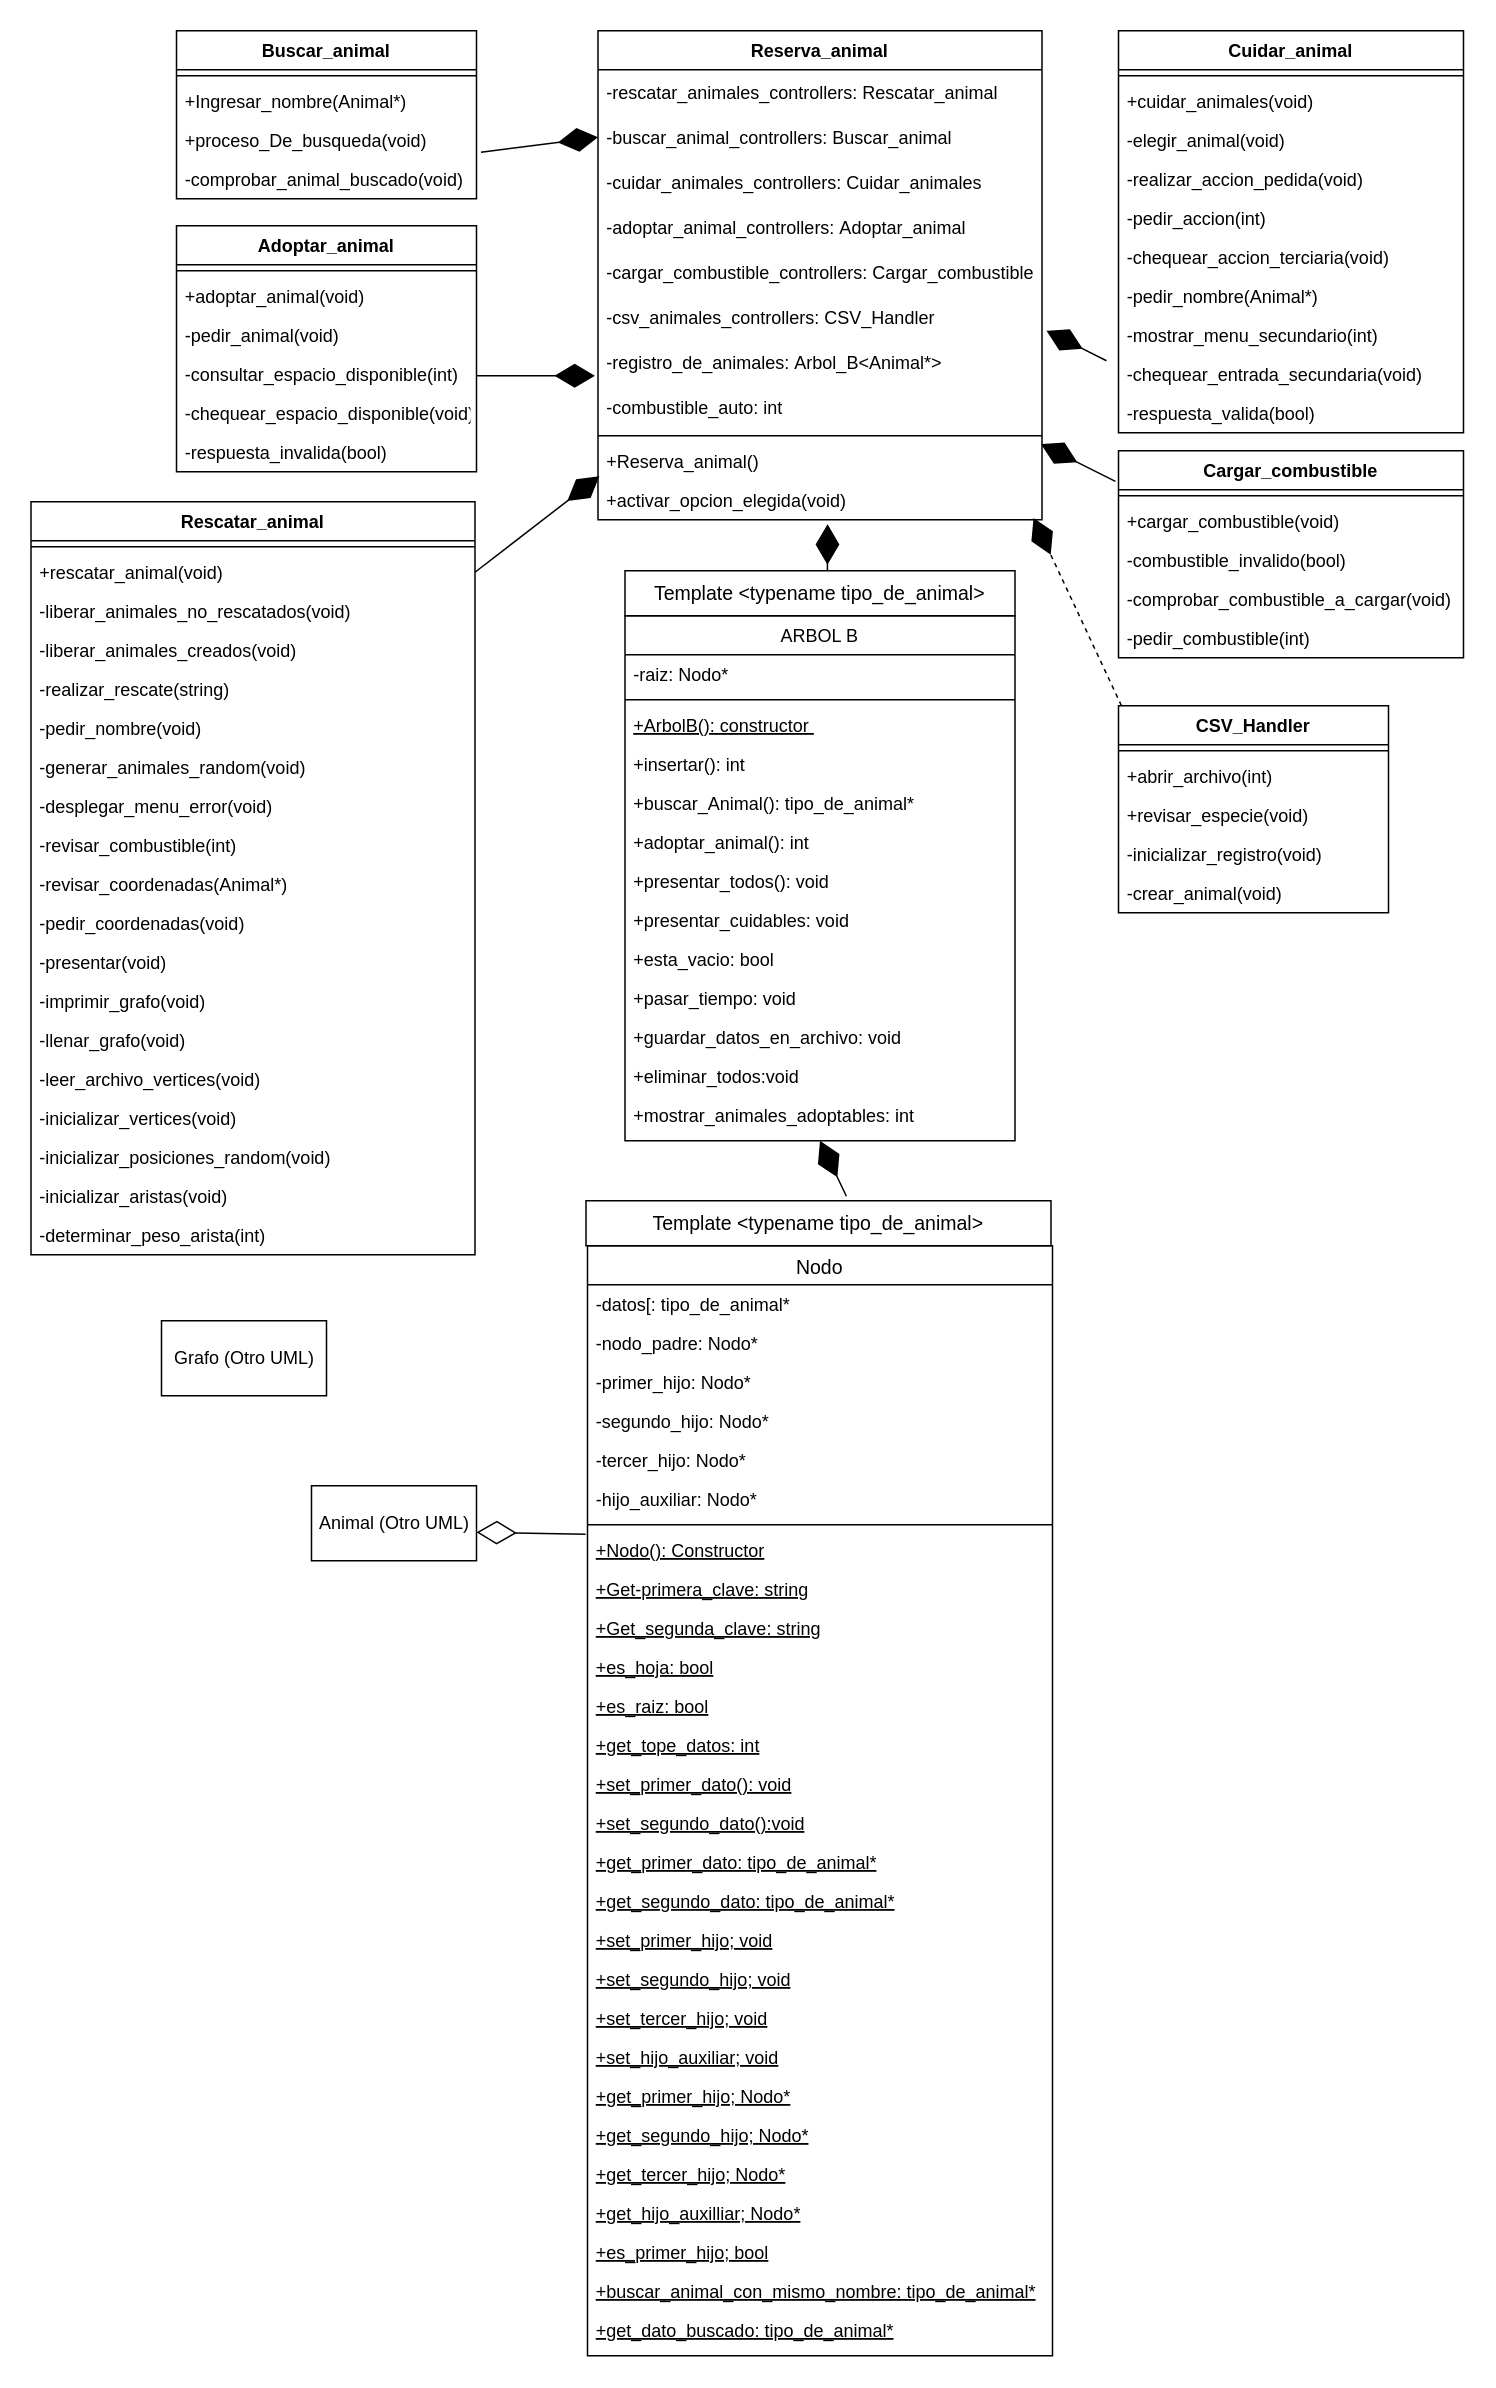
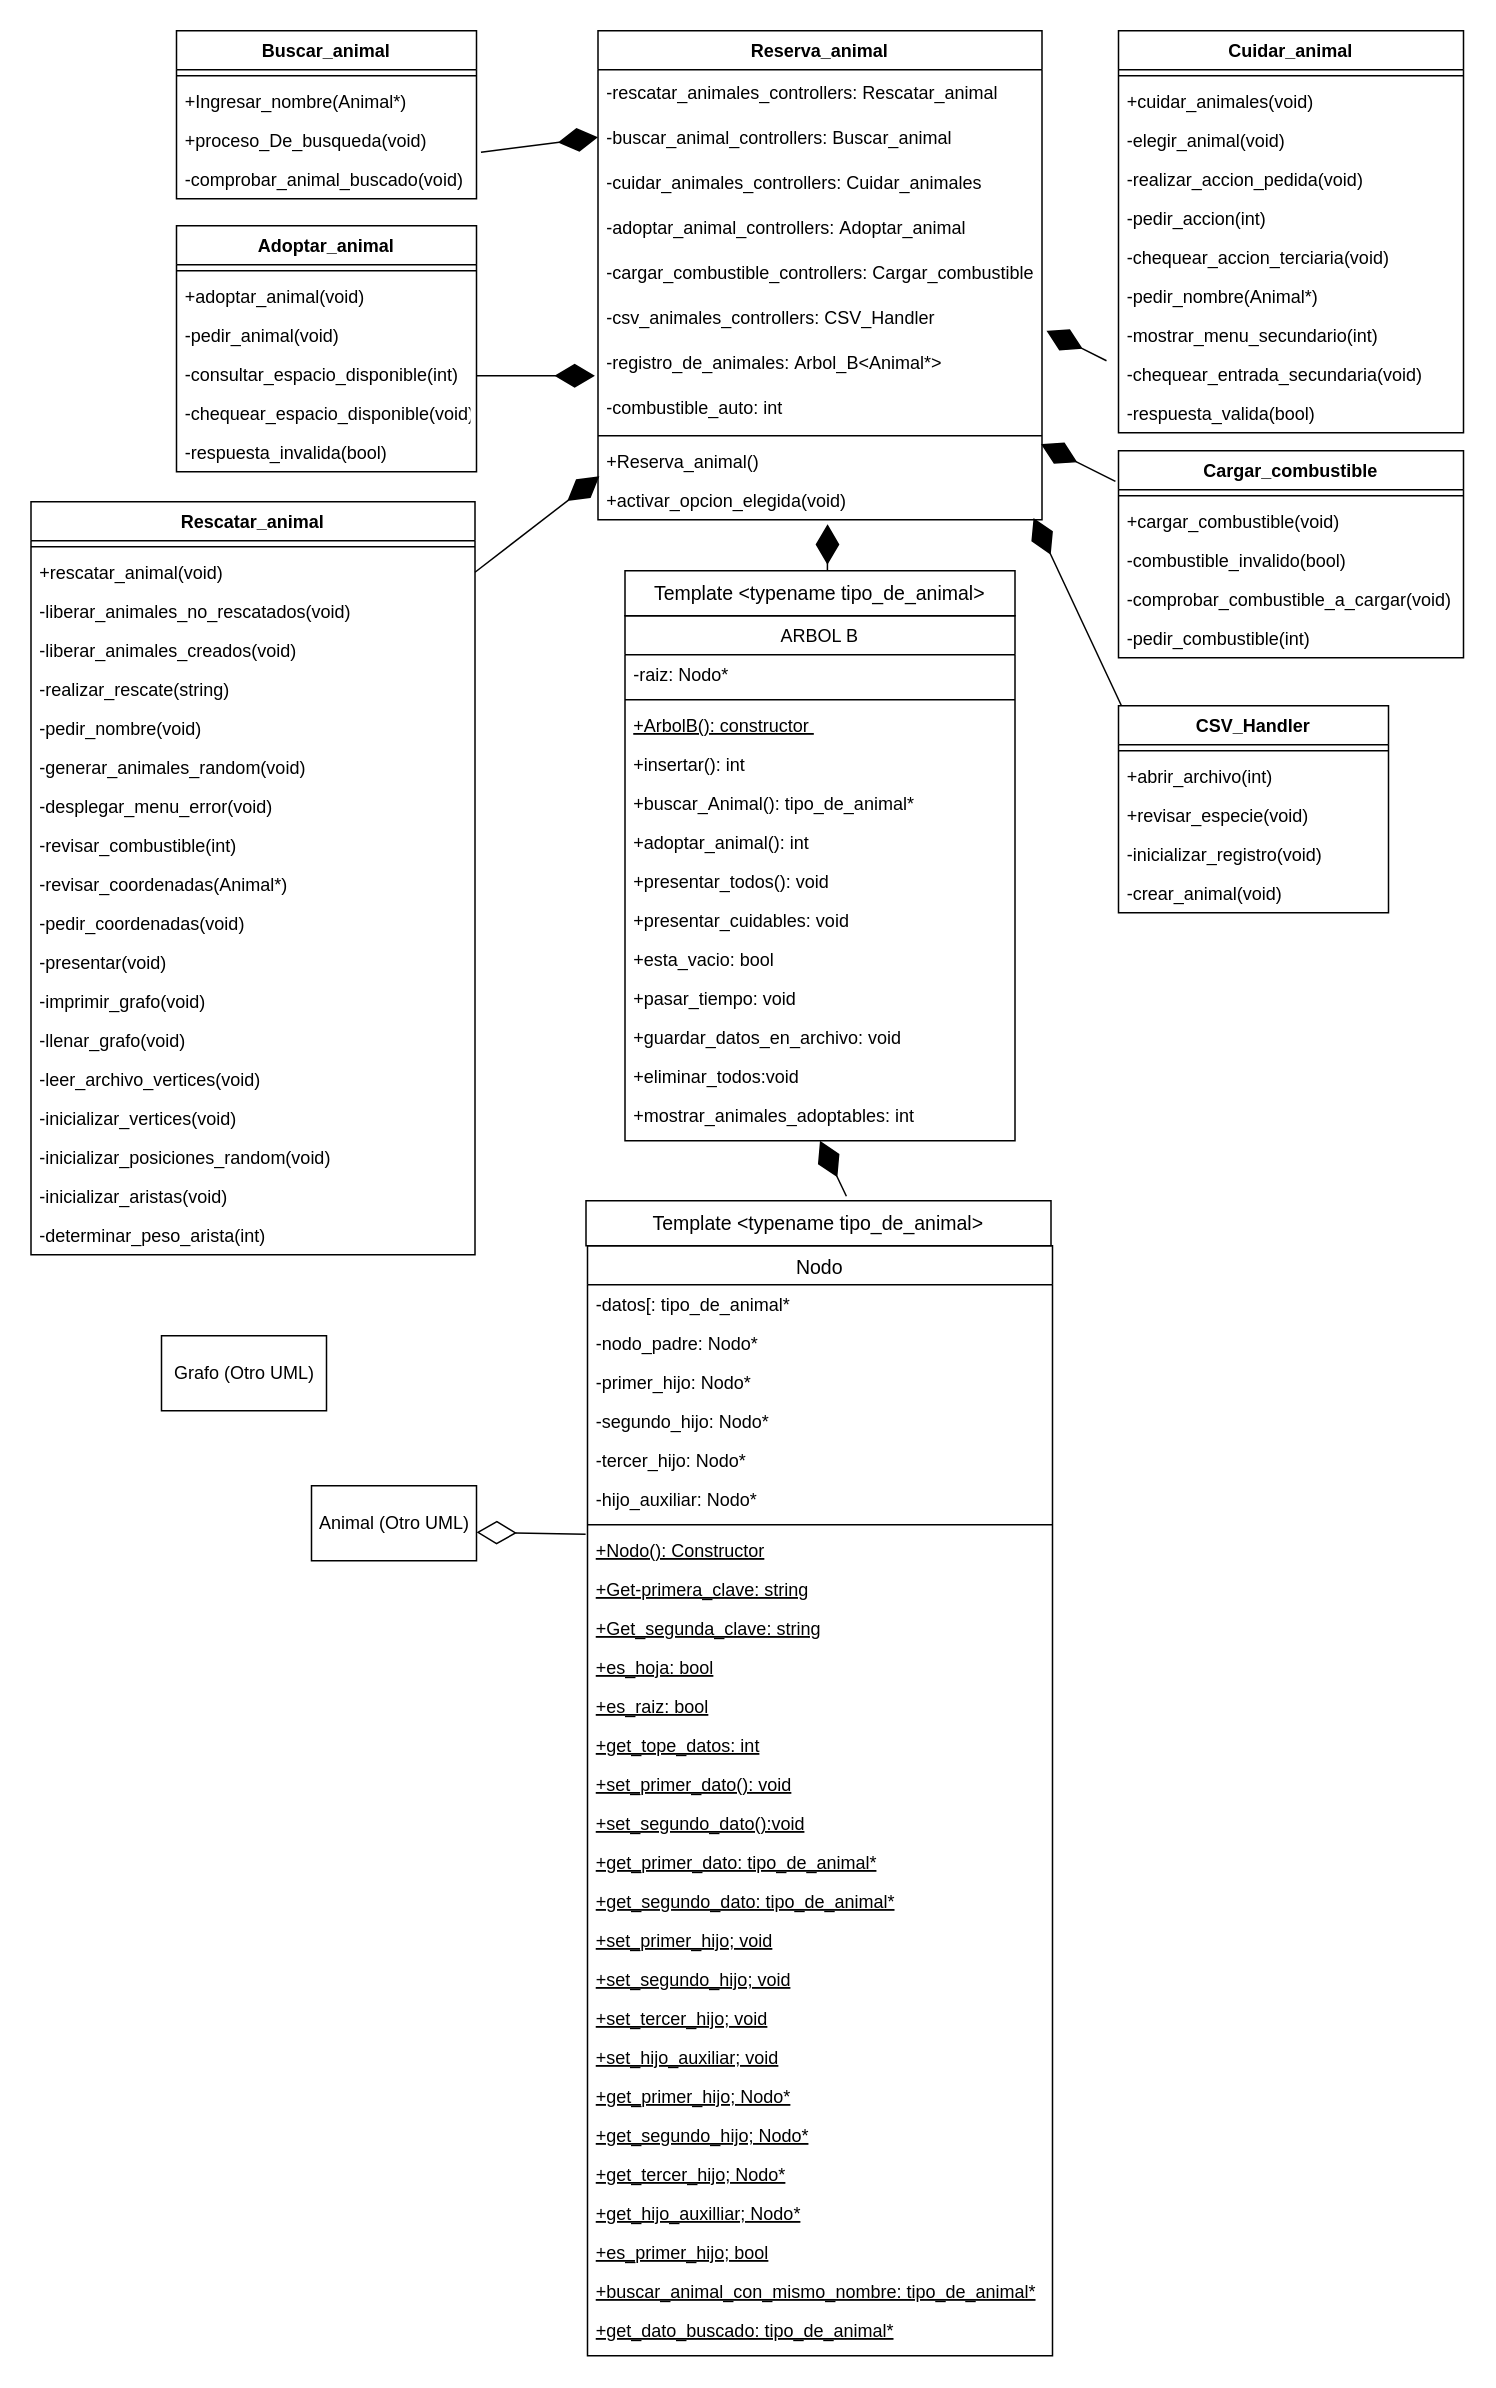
(1085, 629) -> (1085, 629)
(244, 1358) -> (244, 1373)
